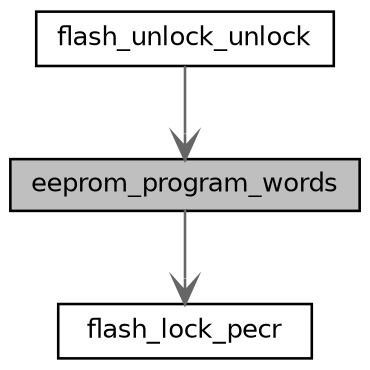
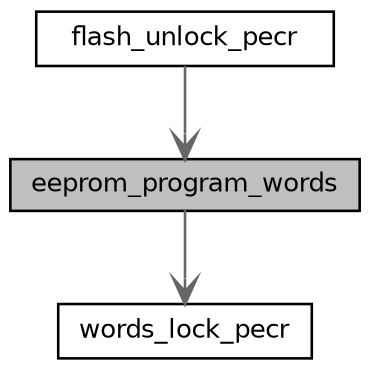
(185, 39) -> (185, 39)
(185, 331) -> (185, 331)
